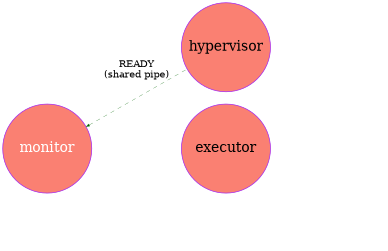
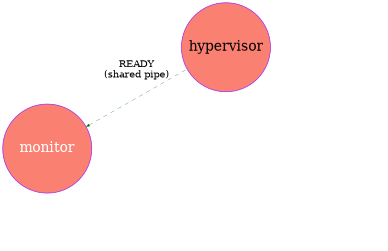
(226, 149) -> none
